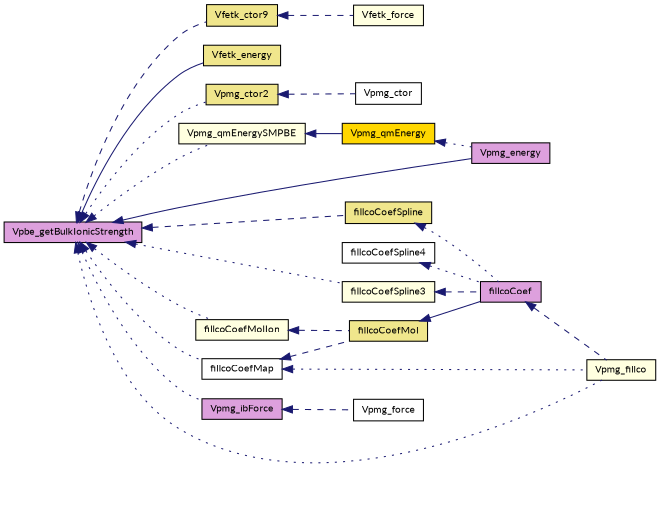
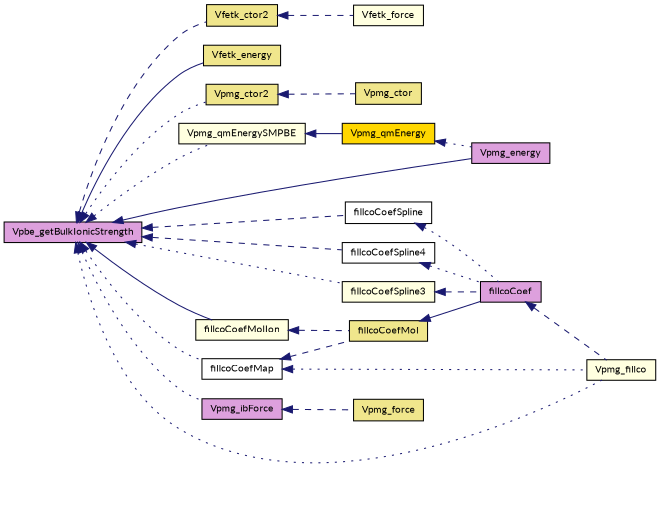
(242, 15) -> (242, 15)
(388, 94) -> (388, 94)
(388, 213) -> (388, 213)
none -> (247, 244)
(151, 289) -> (151, 289)
(388, 410) -> (388, 410)
